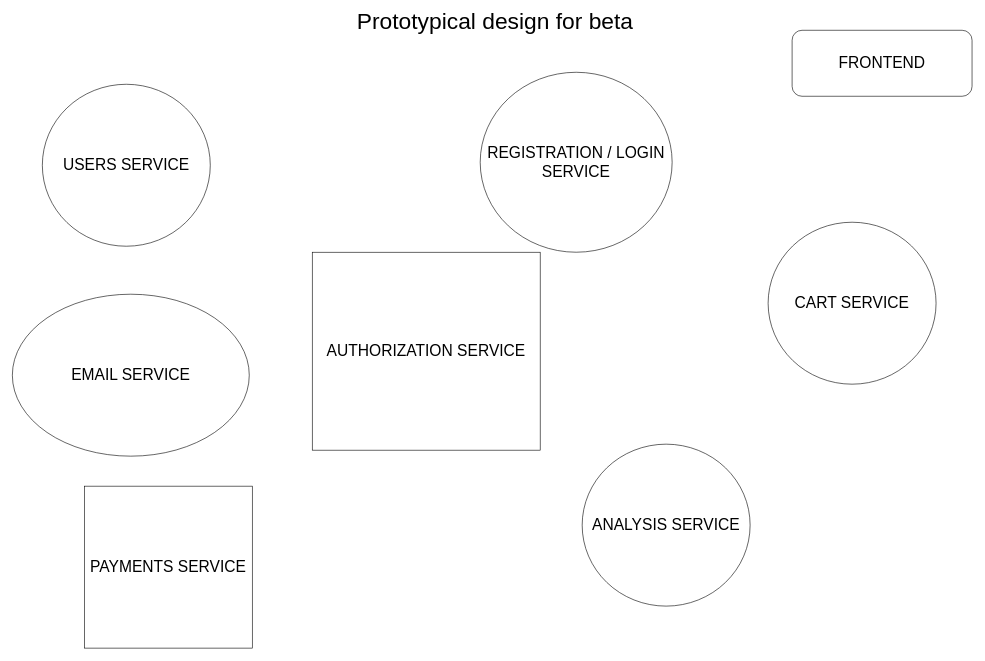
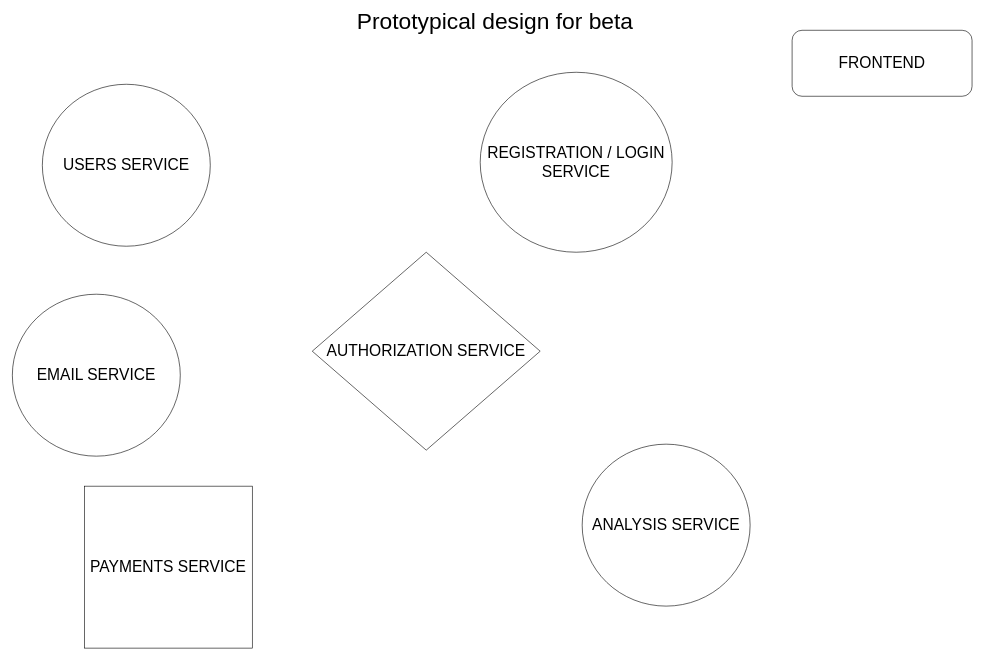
(852, 303) -> none
(426, 351) -> (426, 351)
(131, 375) -> (96, 375)
